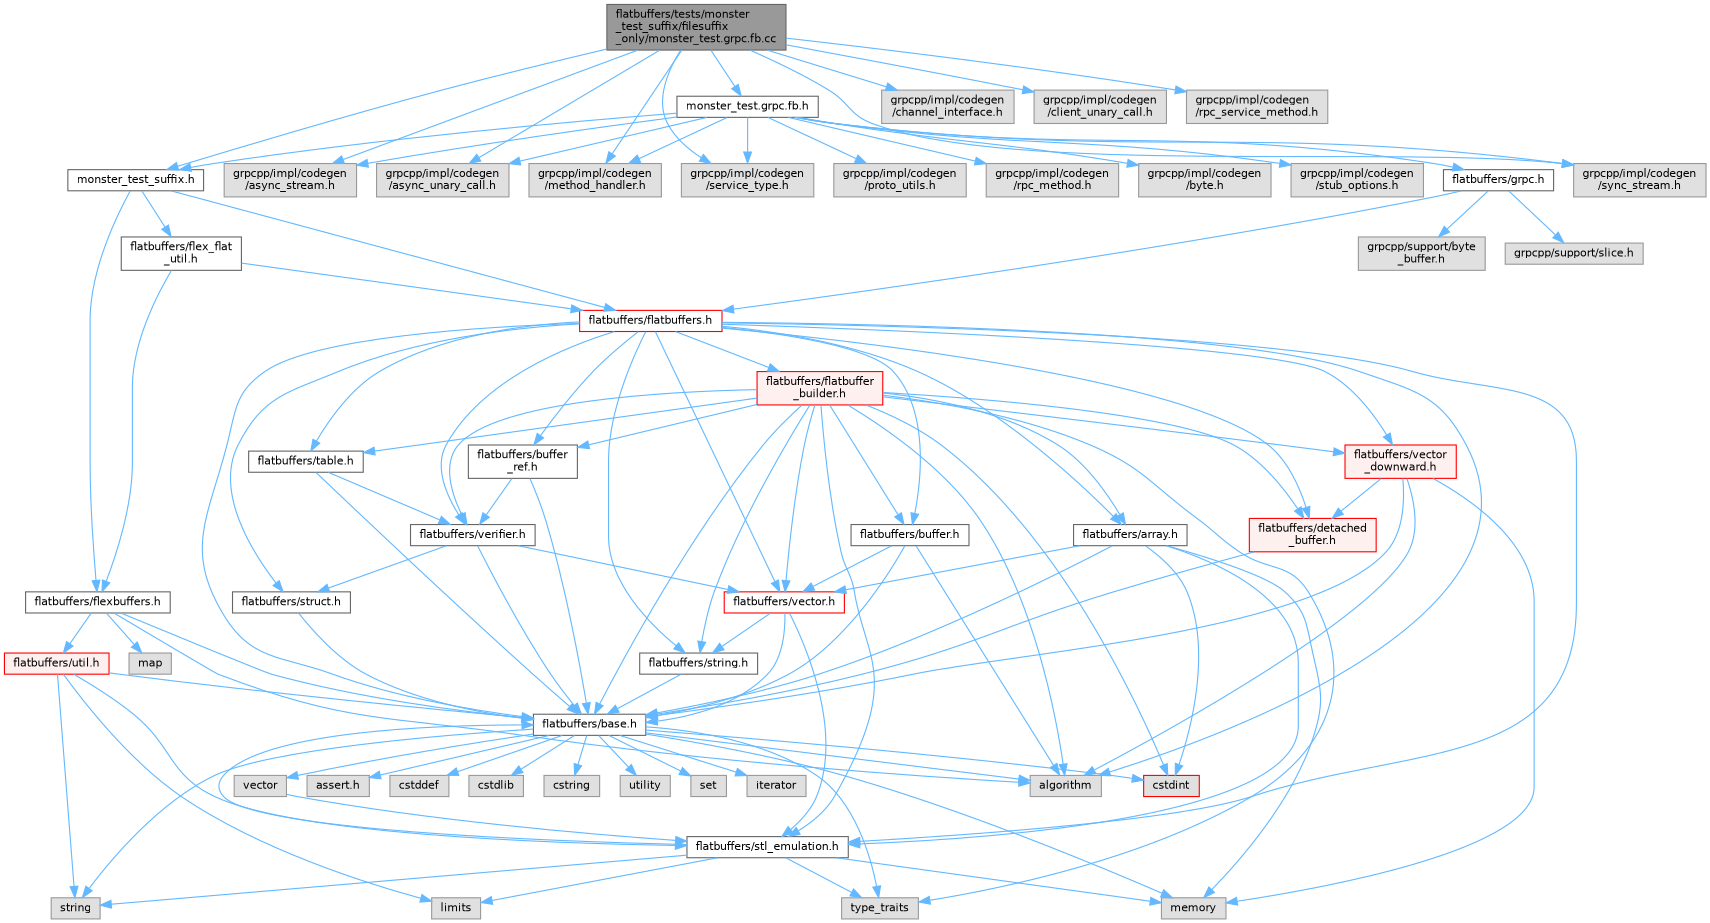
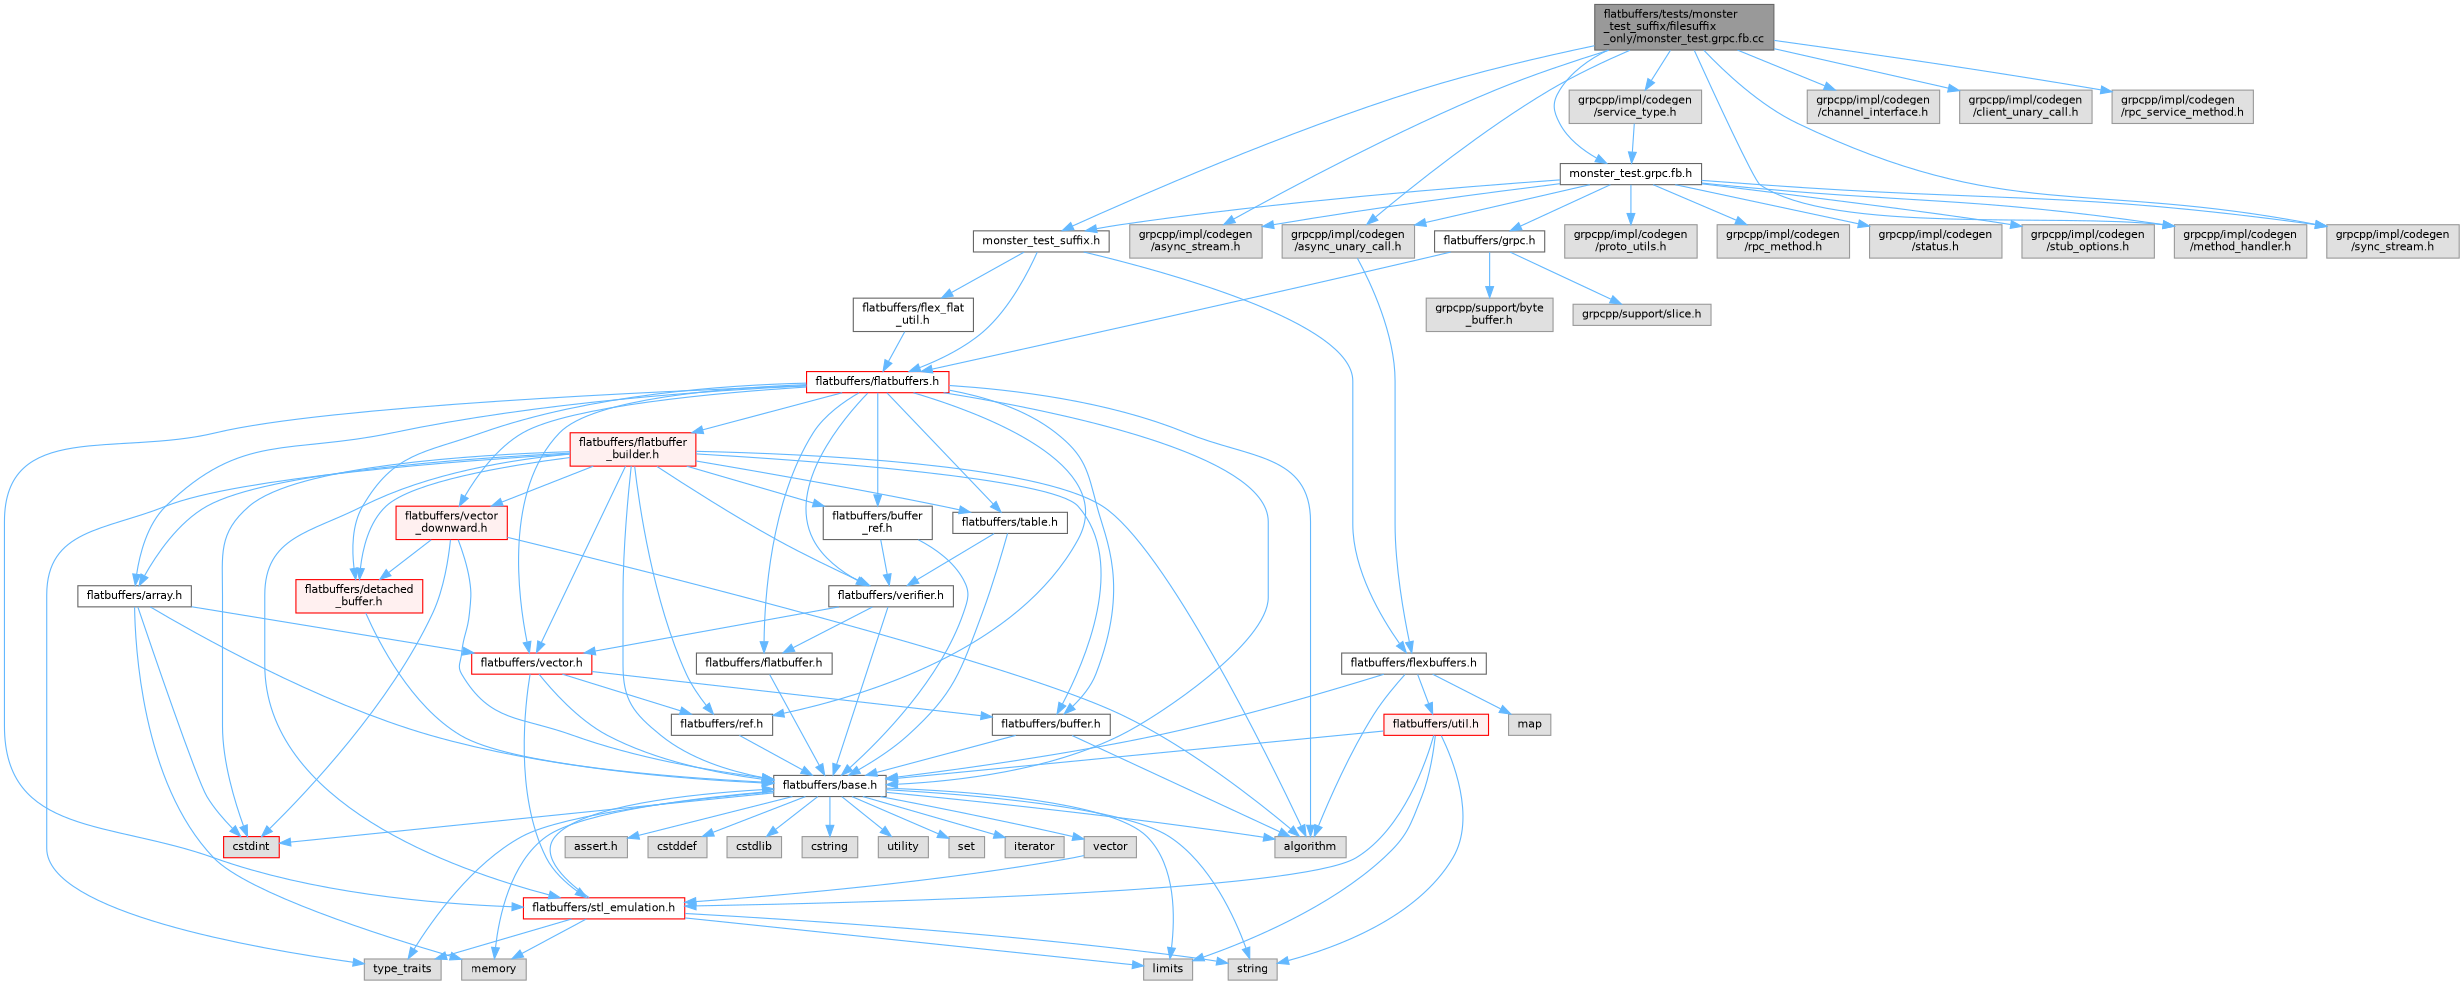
(748, 135) -> (1633, 138)
(1205, 180) -> (1936, 241)
(132, 424) -> (1395, 447)
(854, 565) -> (796, 695)
(291, 602) -> (764, 664)
(699, 664) -> (722, 725)
(1534, 776) -> (383, 697)
(1217, 794) -> none
none -> (1140, 832)
(768, 847) -> (604, 908)
